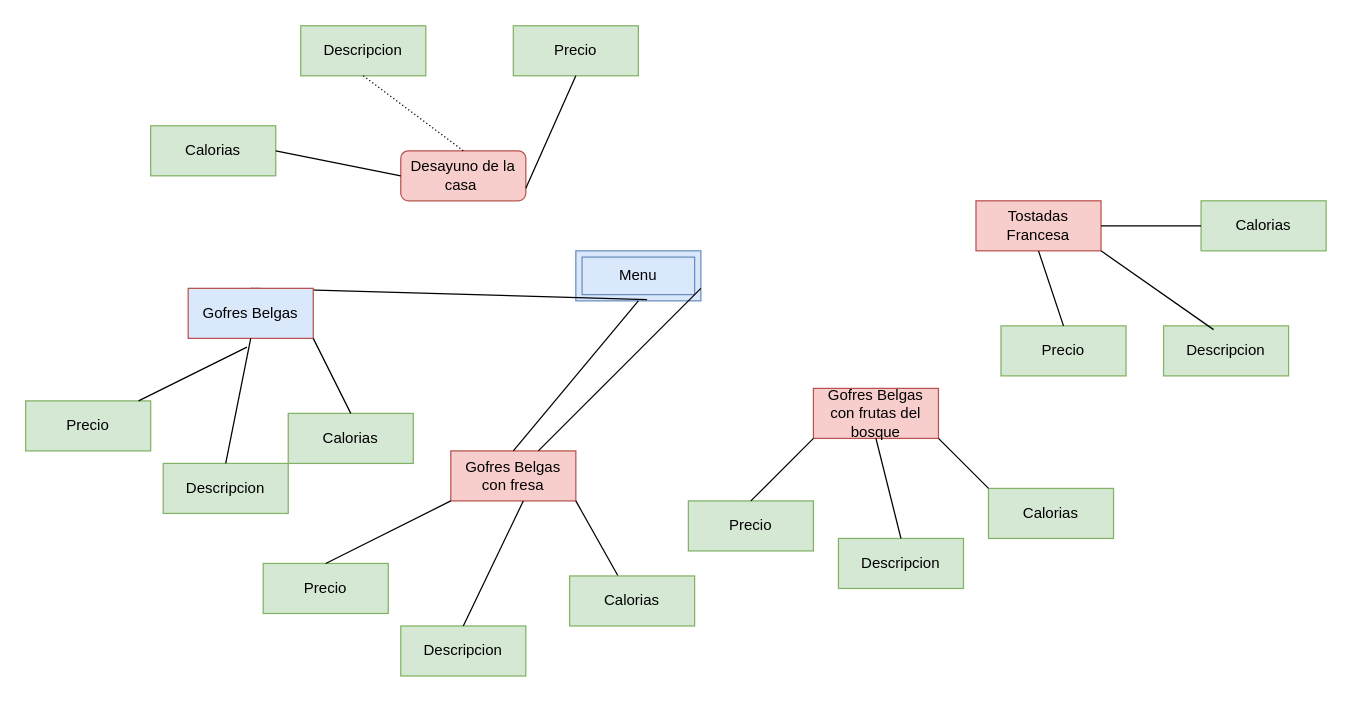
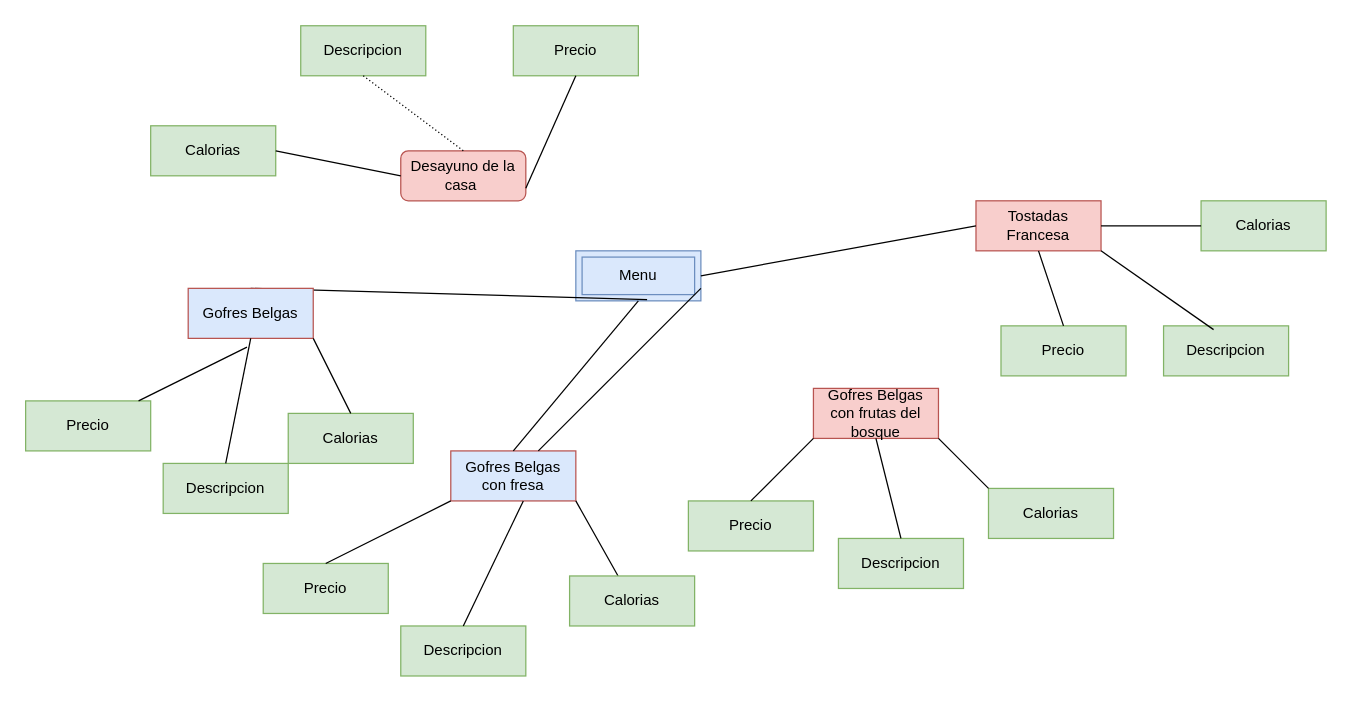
none -> (838, 251)
(513, 476) -> (513, 476)
